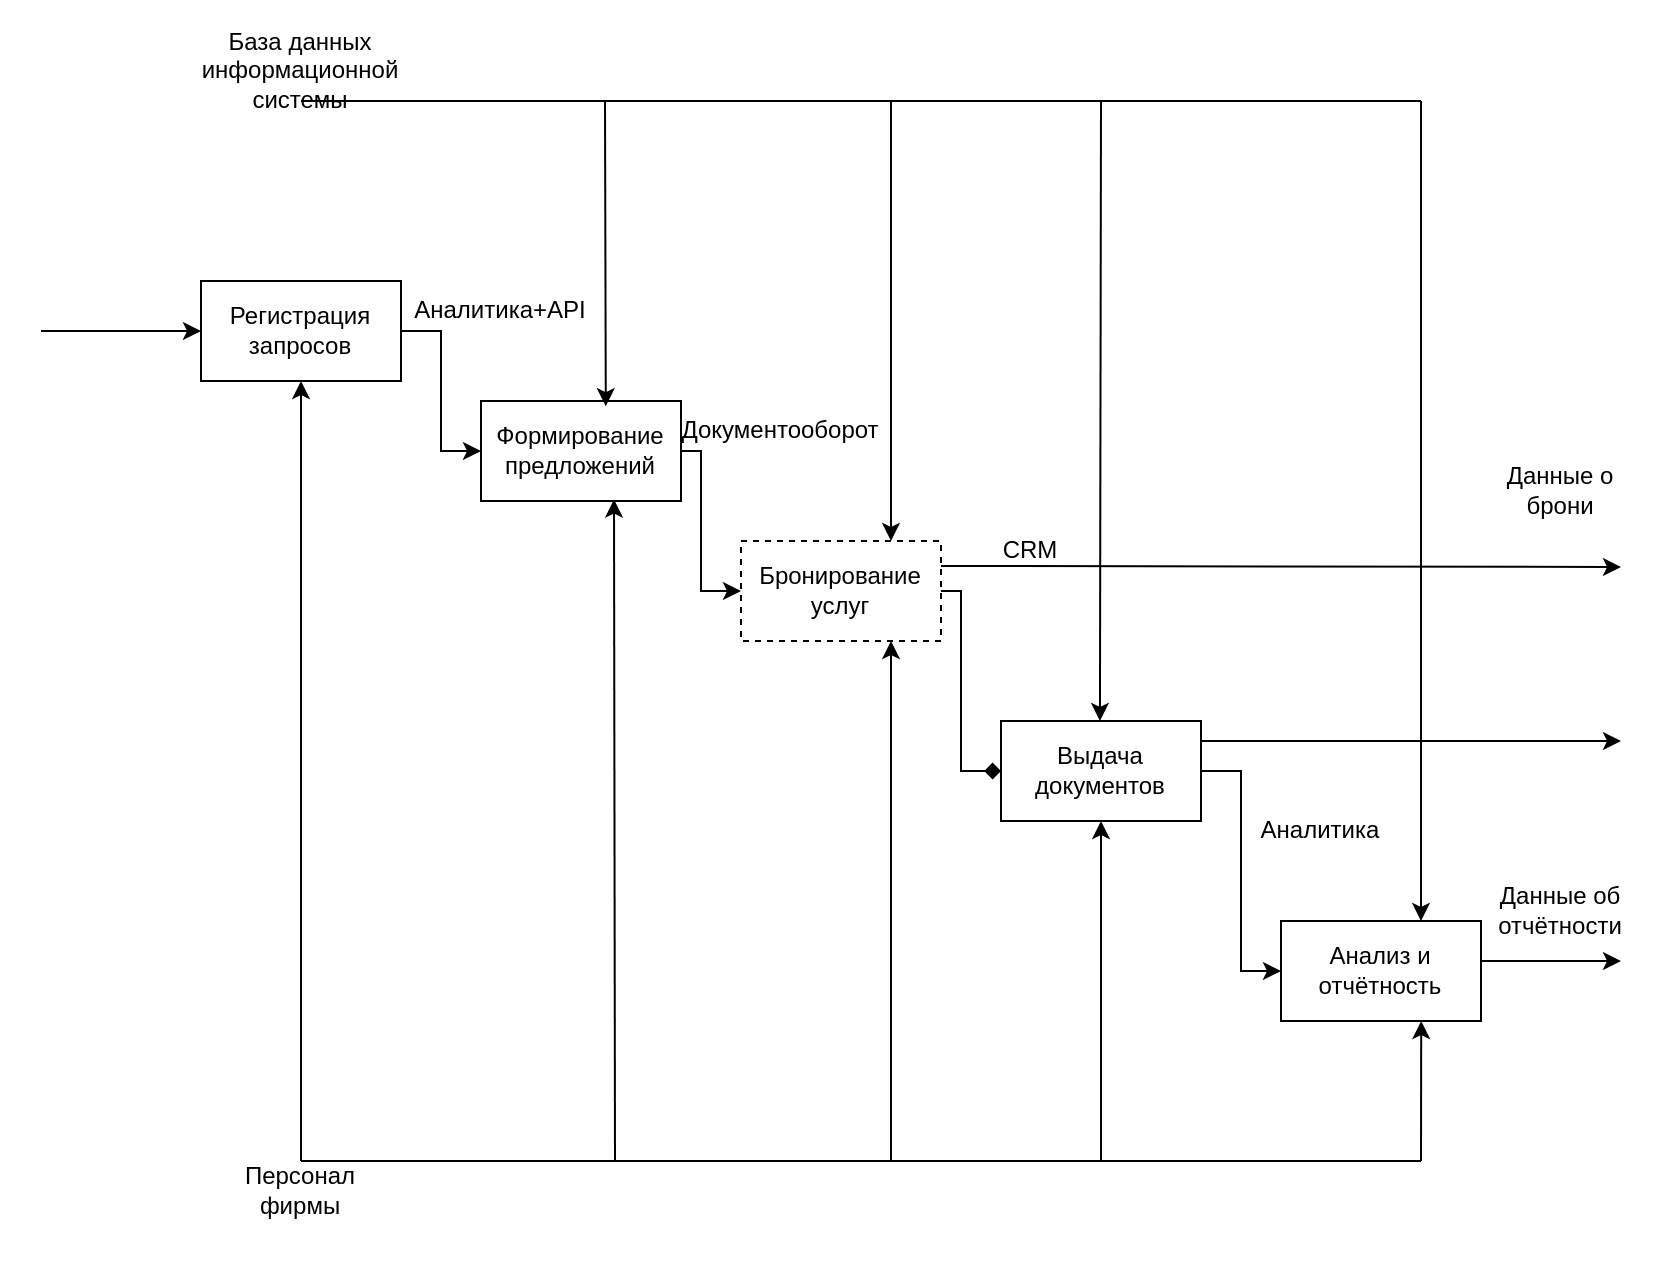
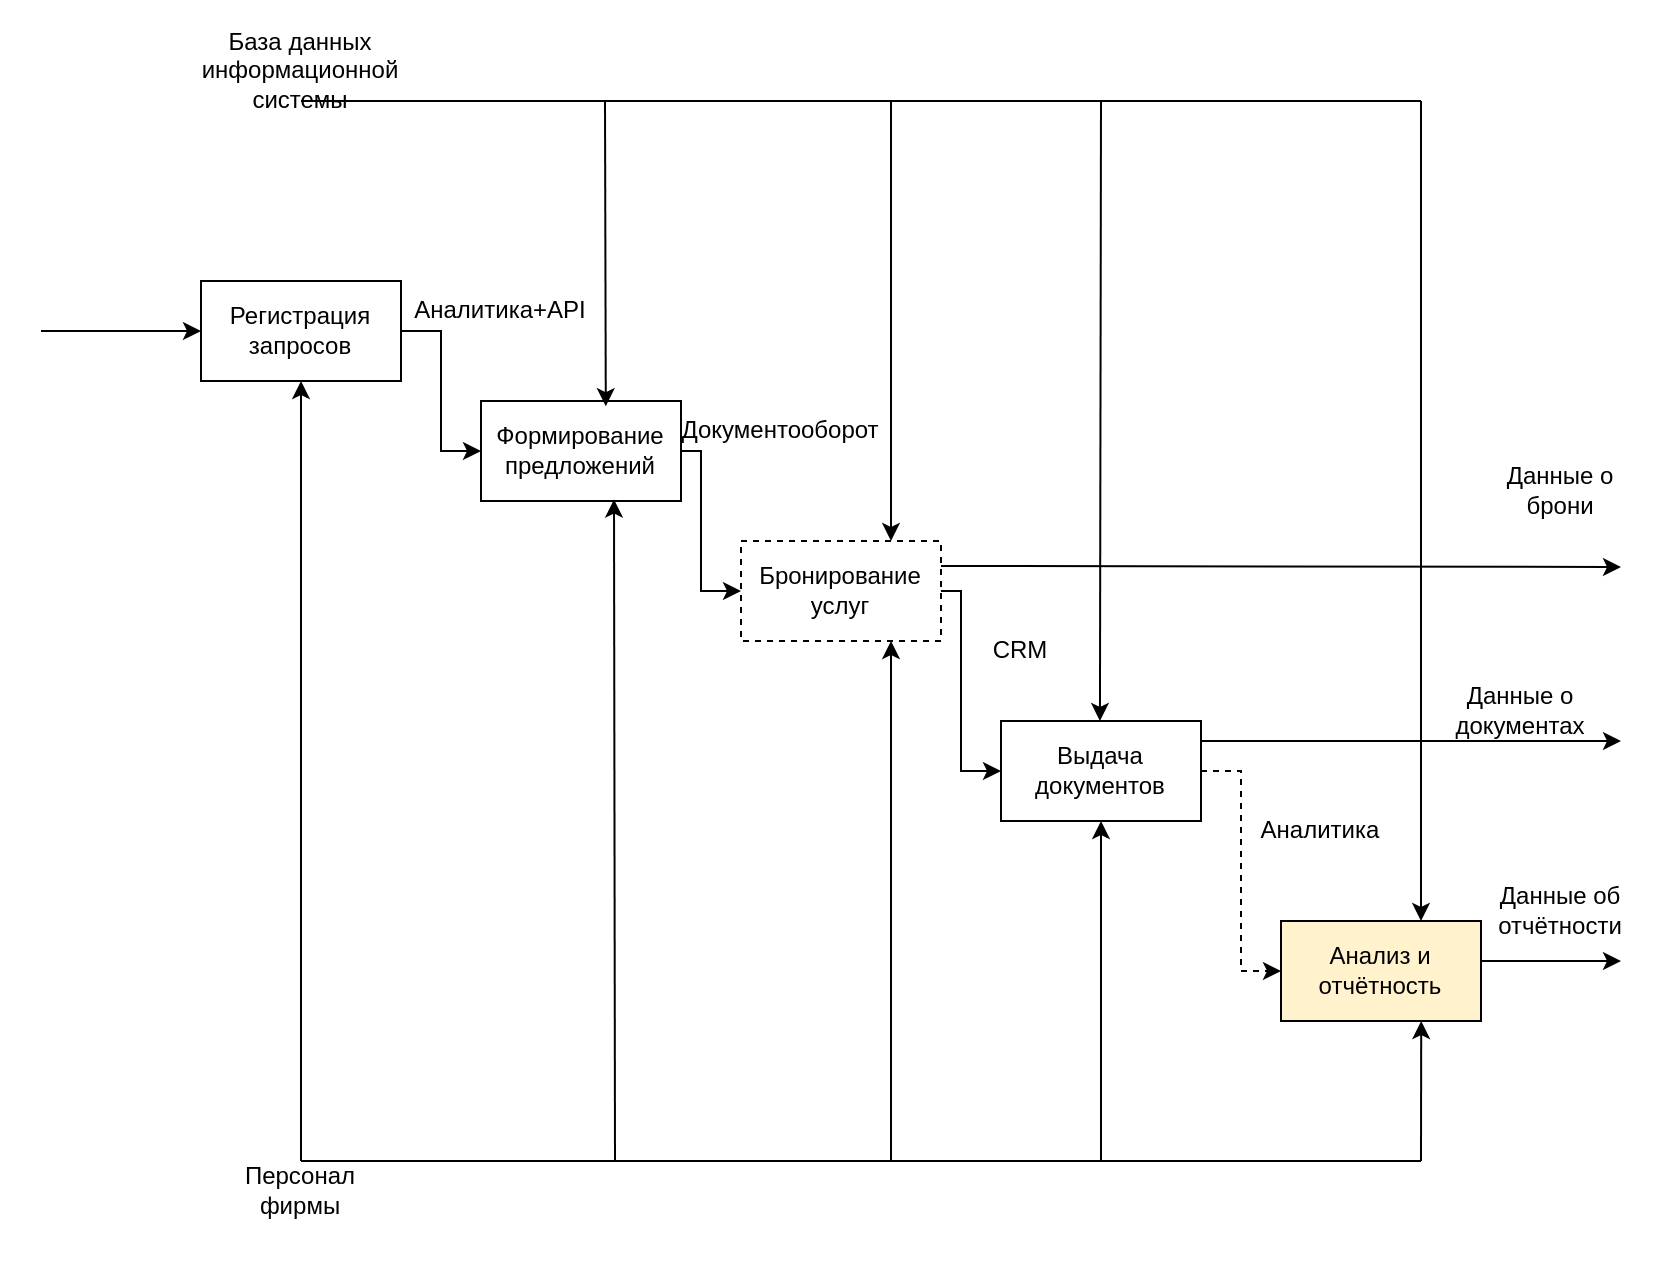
(1031, 551) -> (1021, 651)
none -> (1521, 711)
(984, 771) -> (985, 771)
(1241, 864) -> (1241, 864)
(1381, 971) -> (1381, 971)
